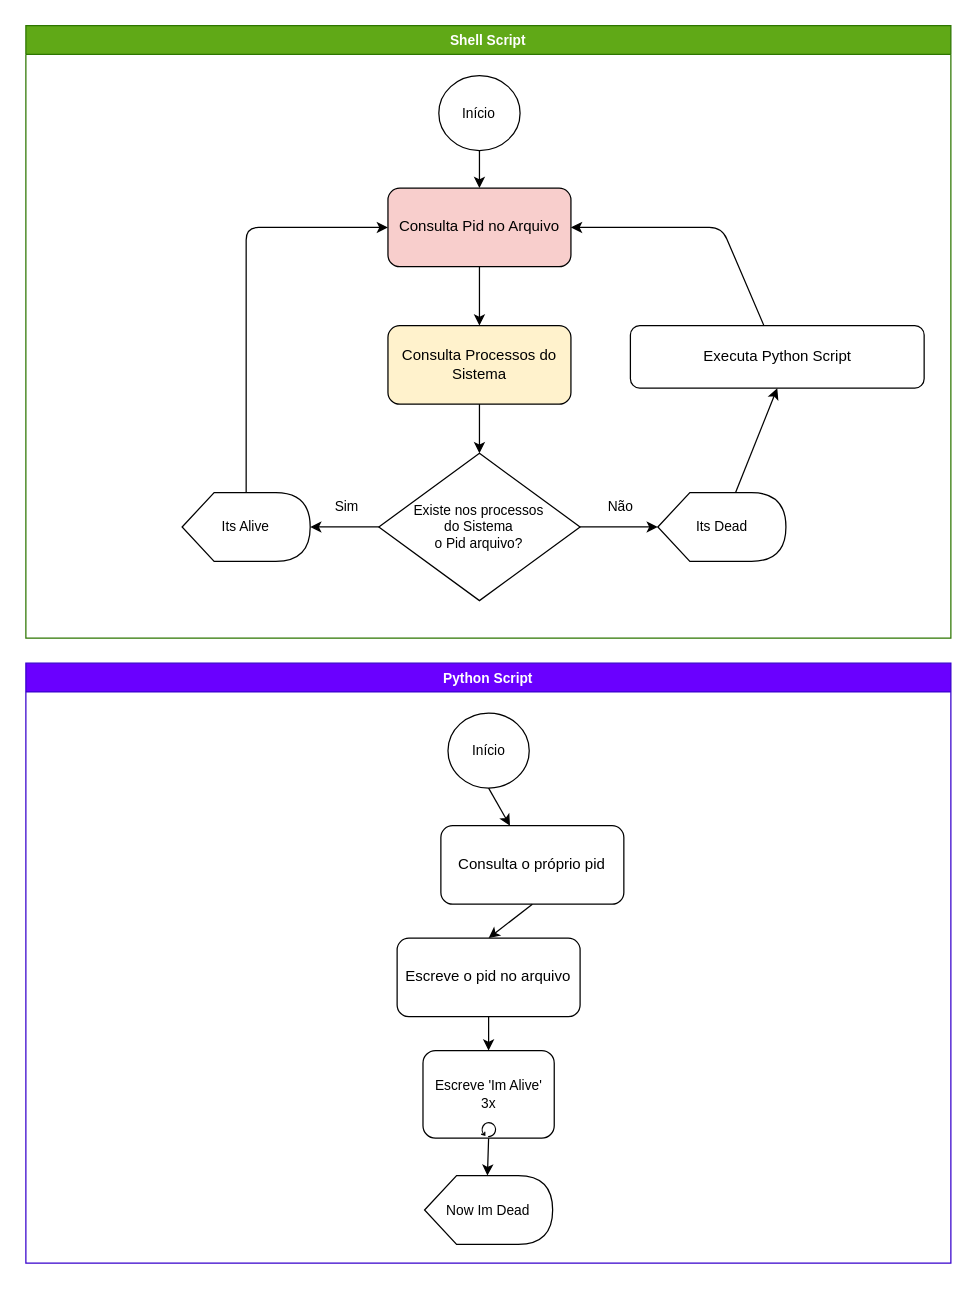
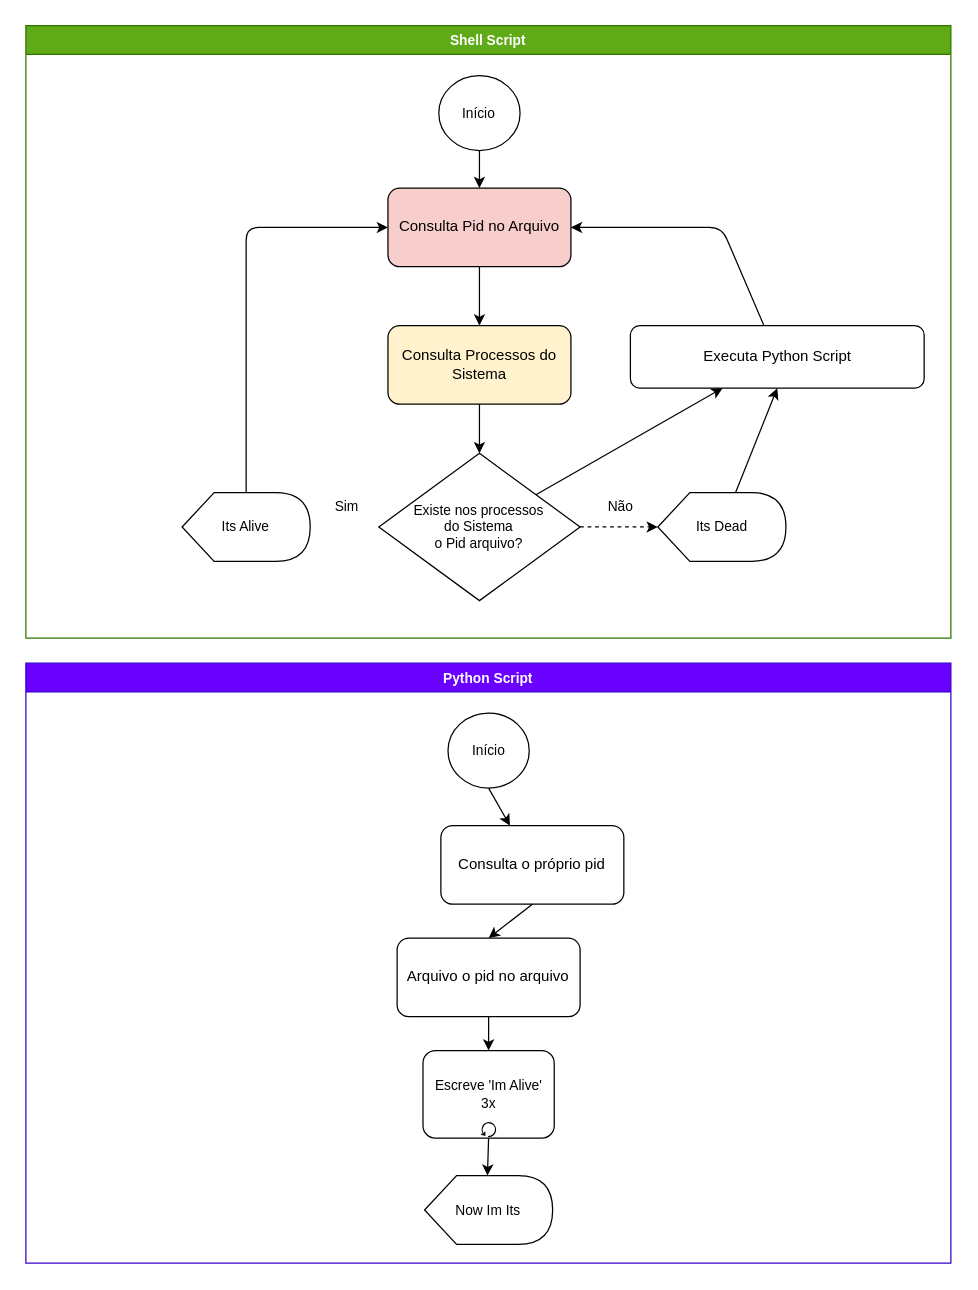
(348, 527) -> (626, 443)
(615, 527) -> (615, 527)
(488, 977) -> (488, 977)
(488, 1211) -> (488, 1211)
